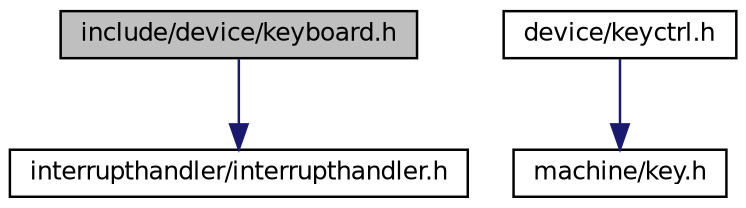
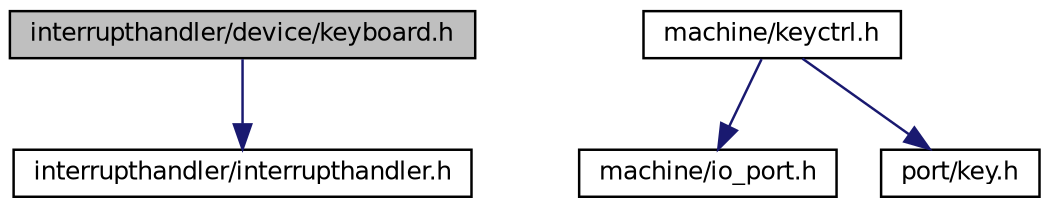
(239, 35) -> (243, 35)
(620, 35) -> (772, 35)
(620, 173) -> (960, 173)
none -> (708, 173)
